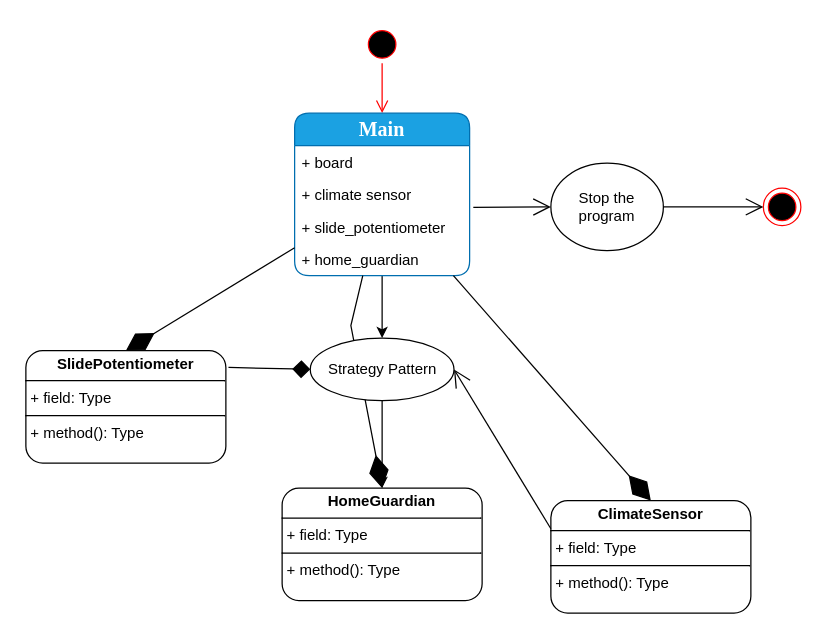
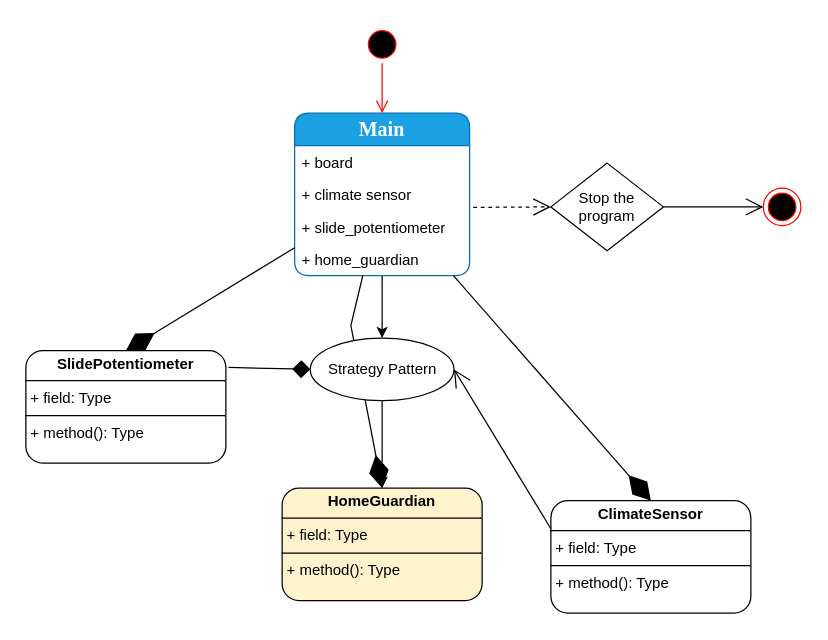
(511, 207) -> (511, 207)
(607, 207) -> (607, 207)
(382, 544) -> (382, 544)
